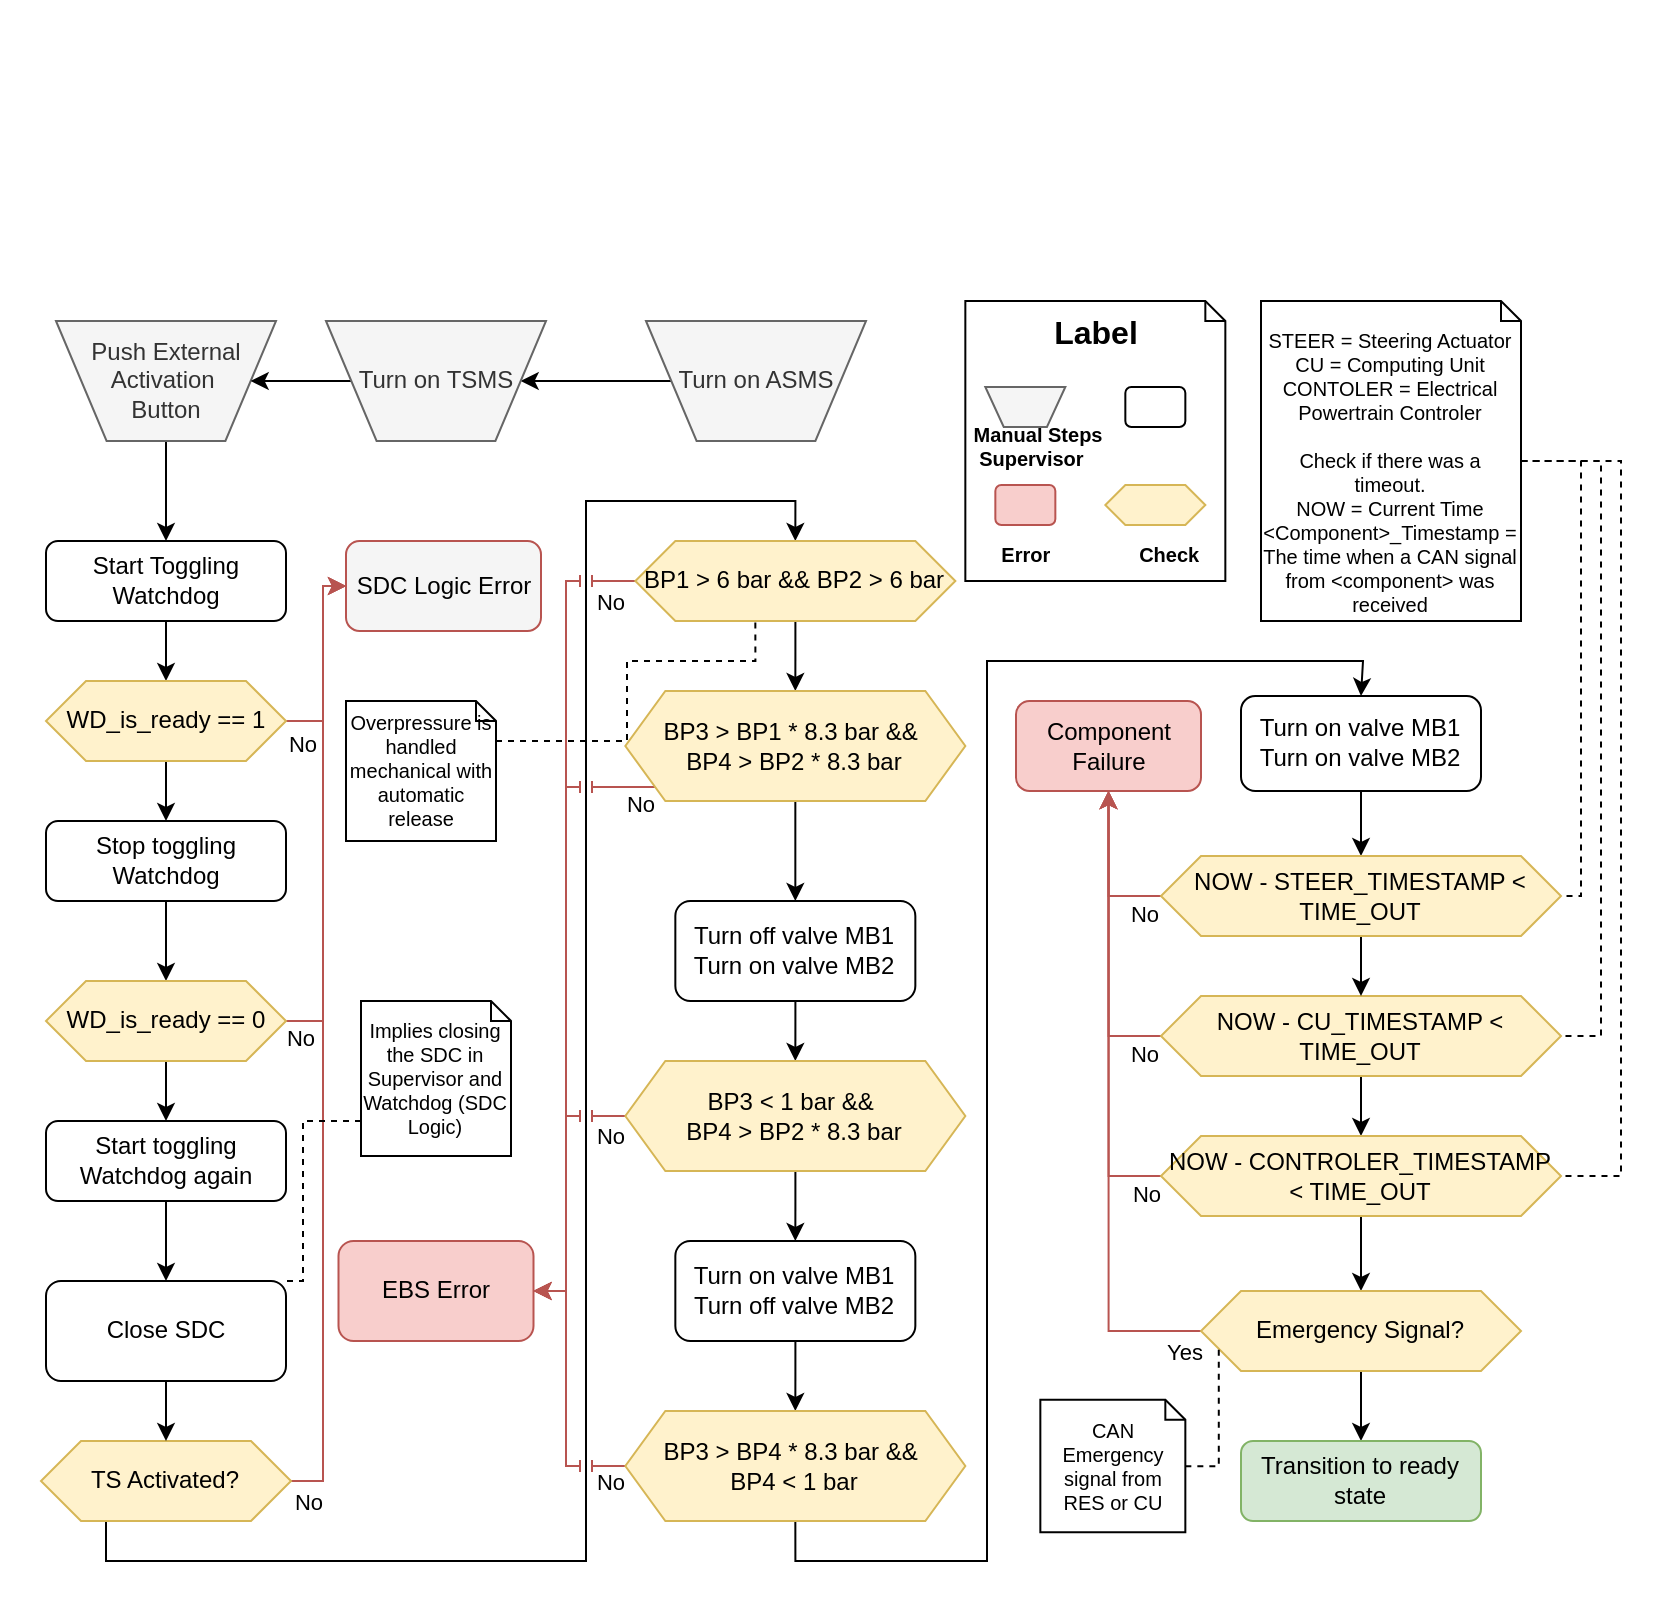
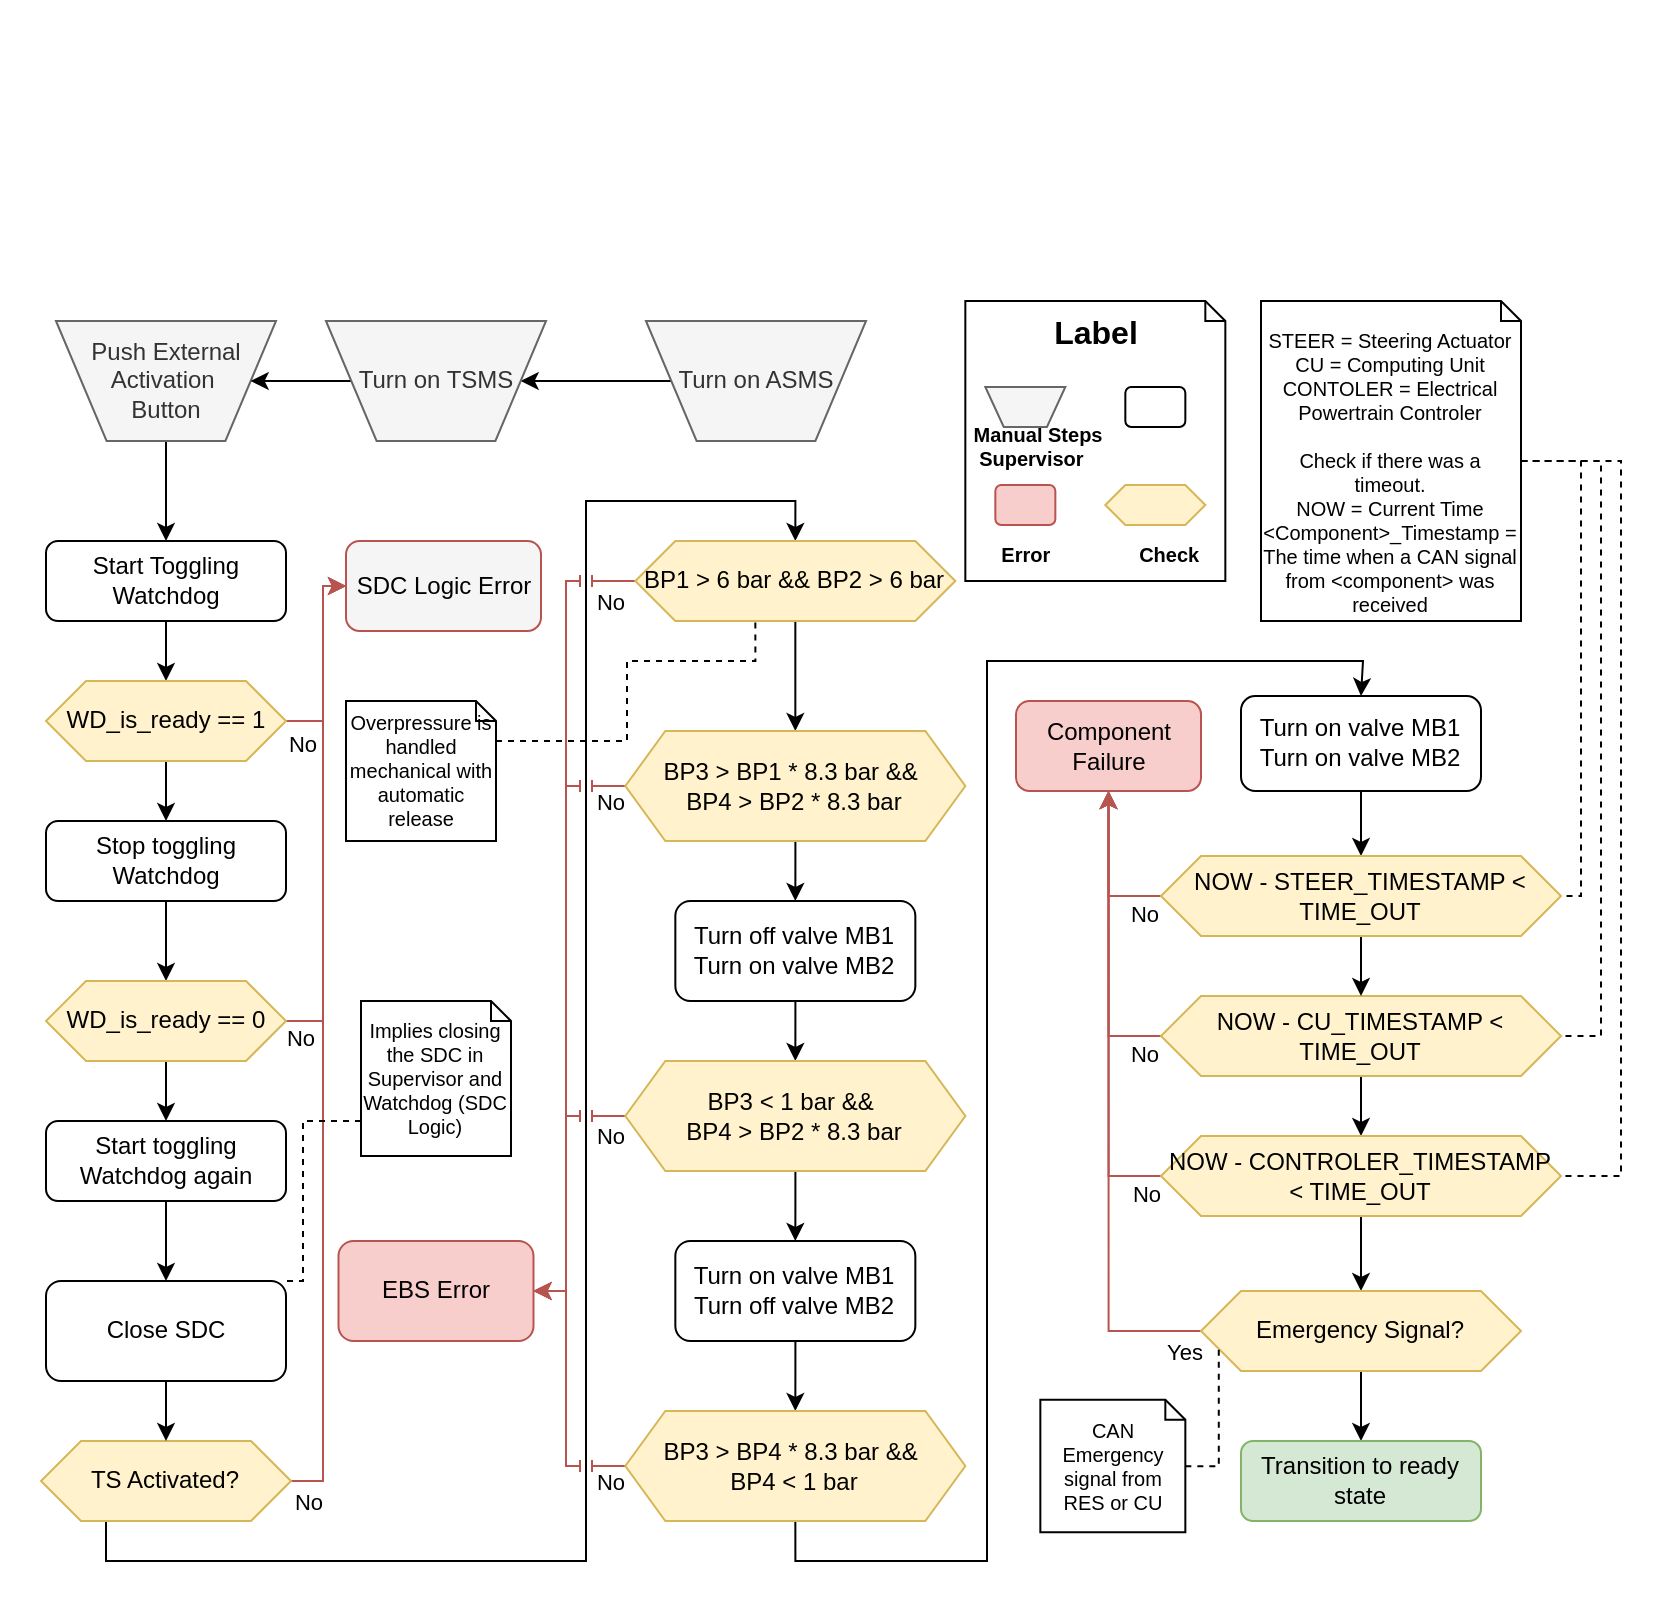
(795, 746) -> (795, 786)
